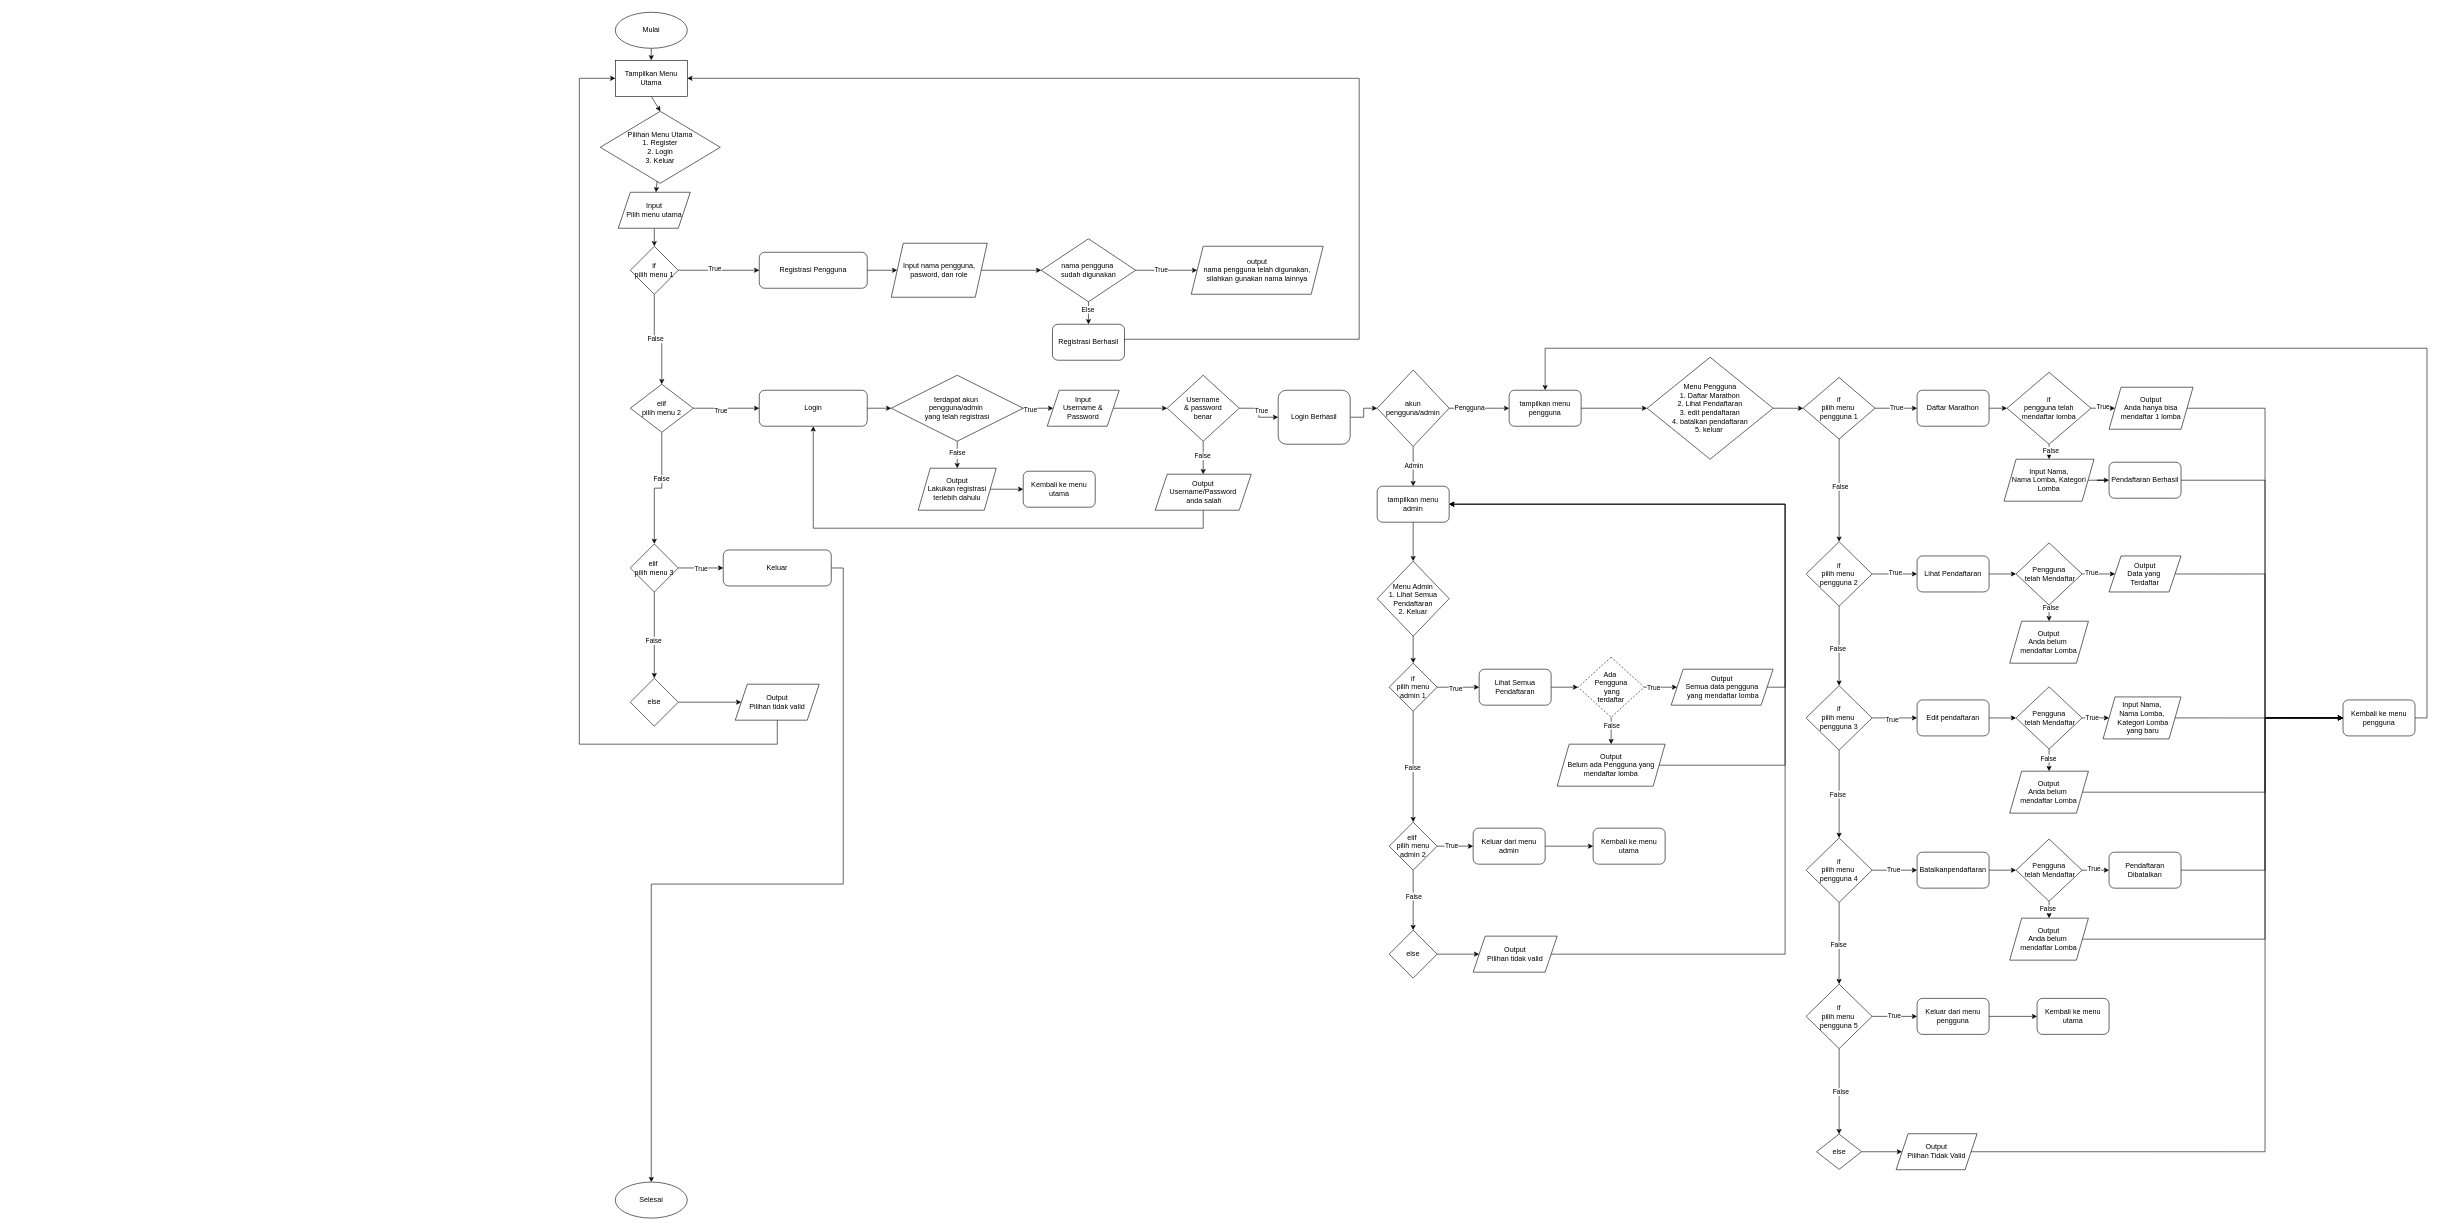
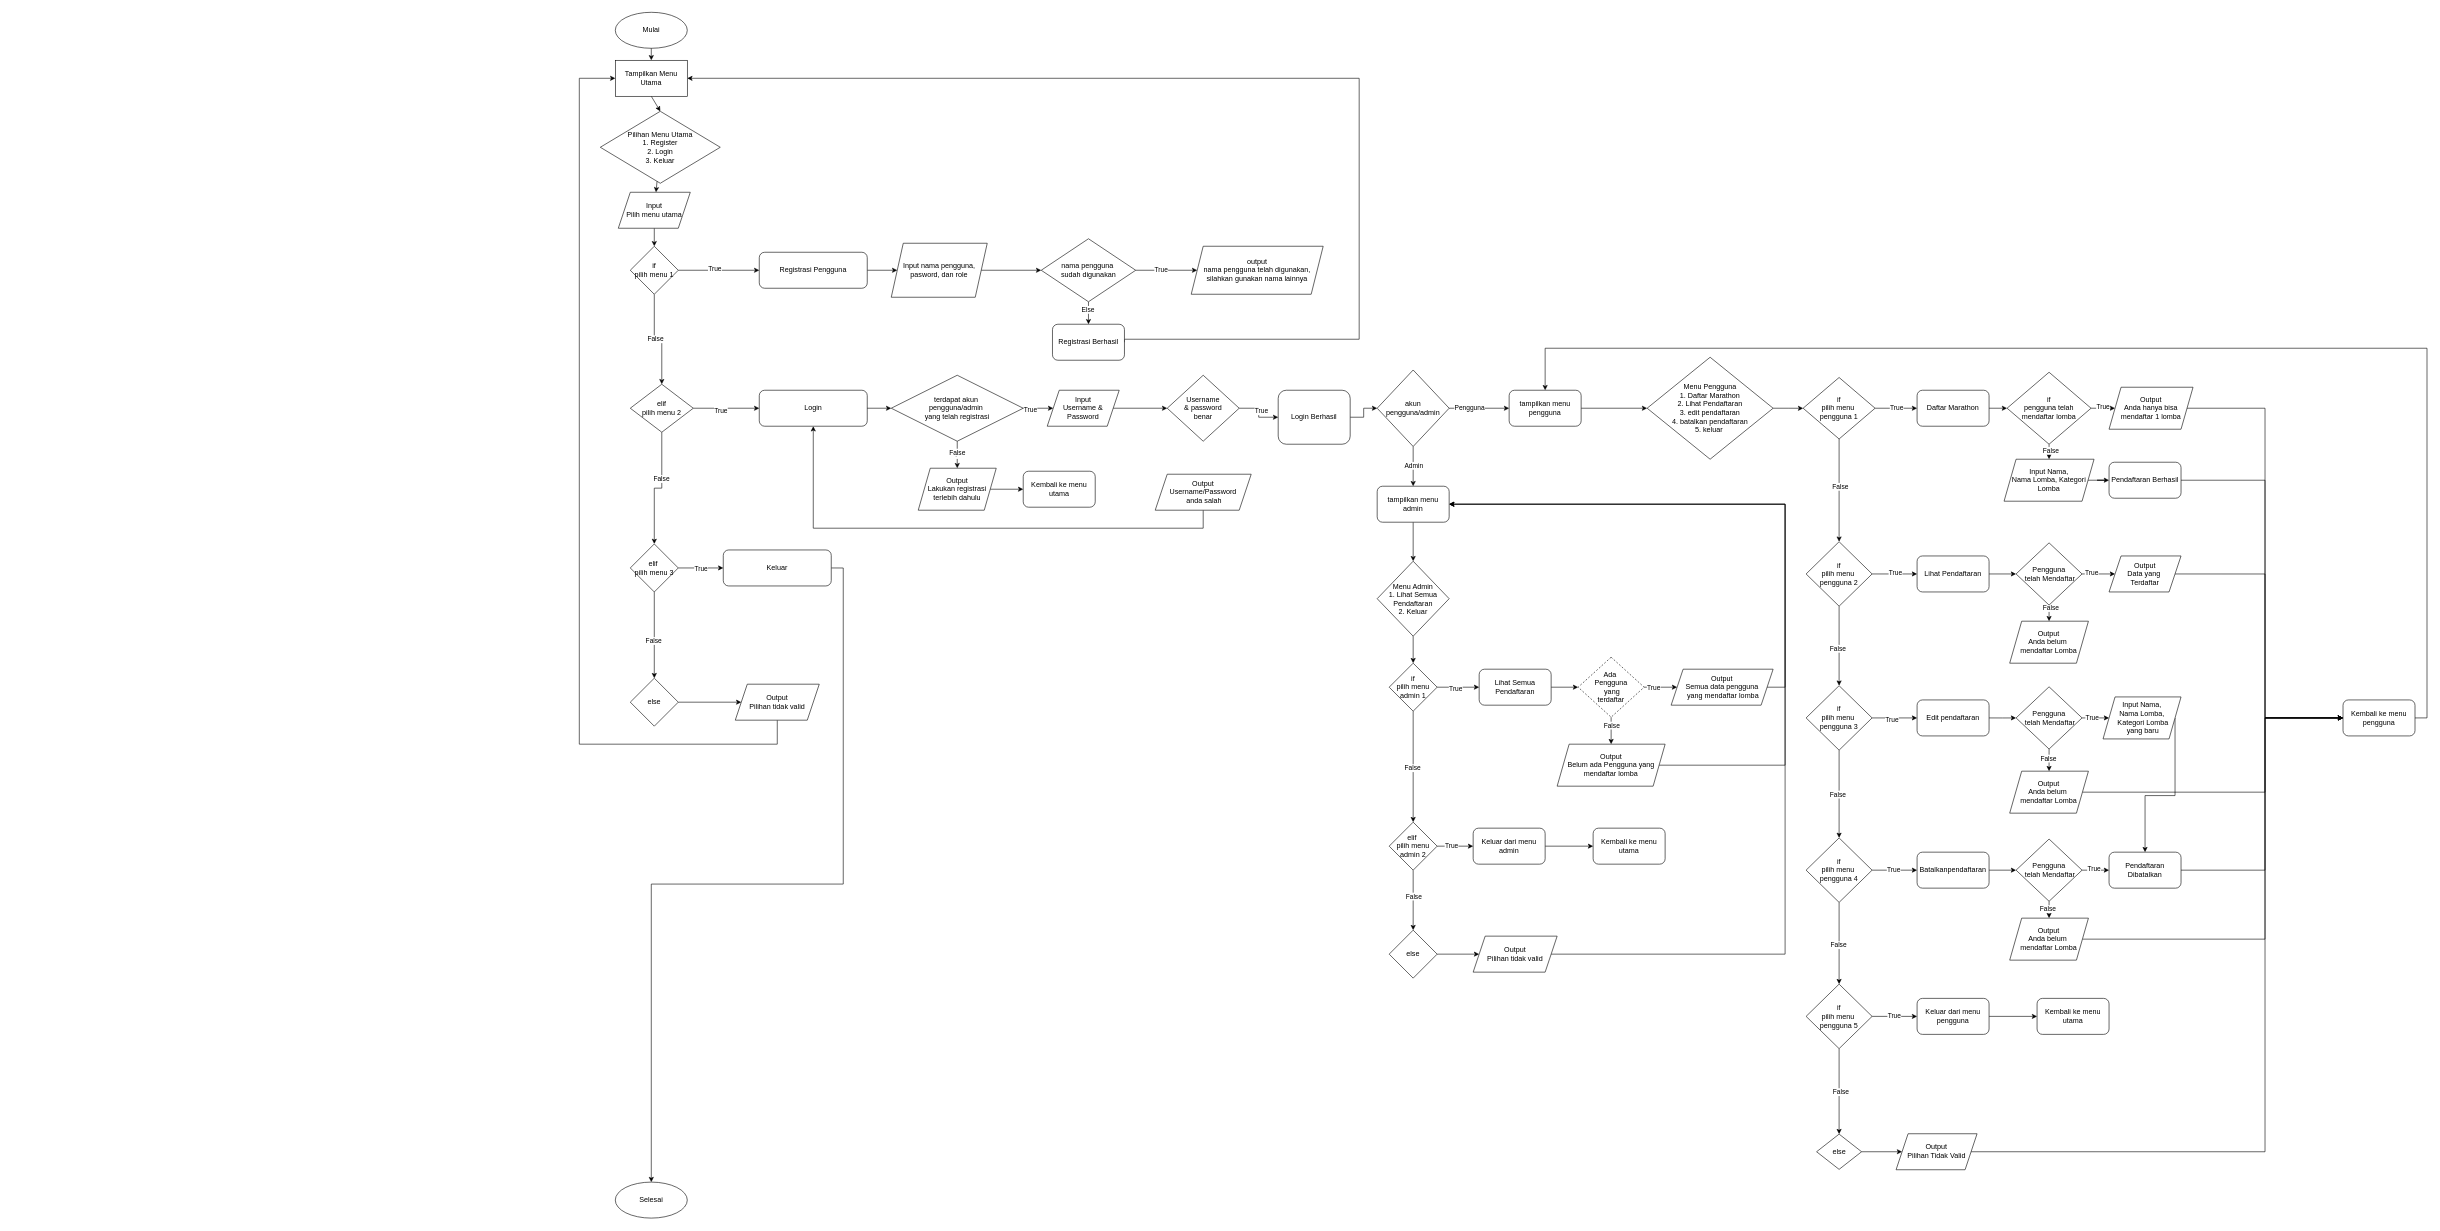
(1203, 455) -> none
(2219, 718) -> (2161, 796)
